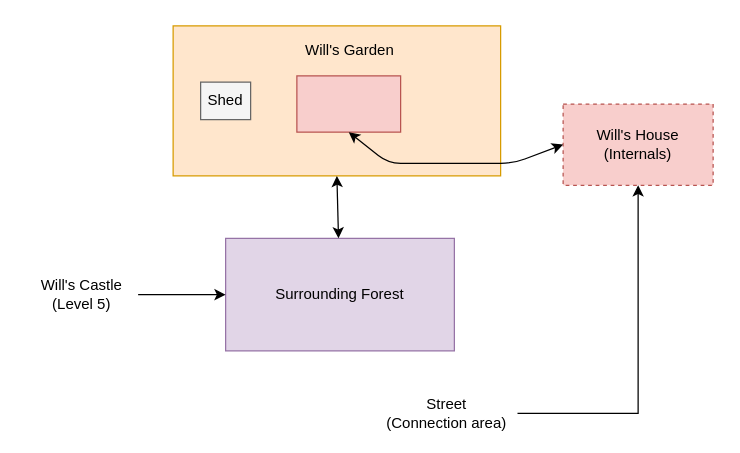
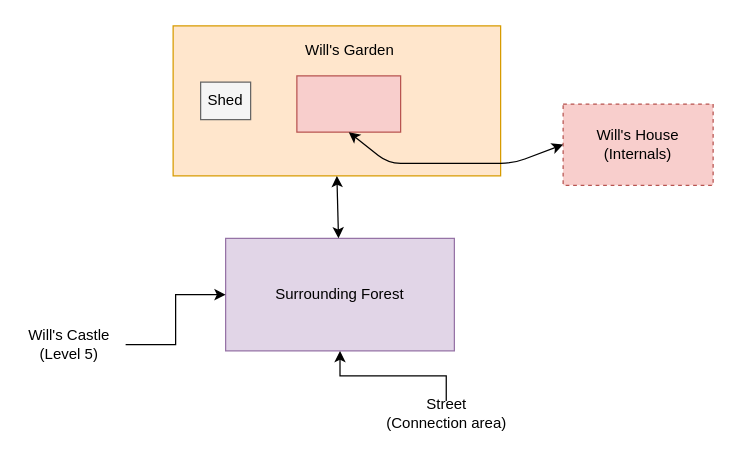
(82, 294) -> (69, 344)
(638, 363) -> (397, 376)
